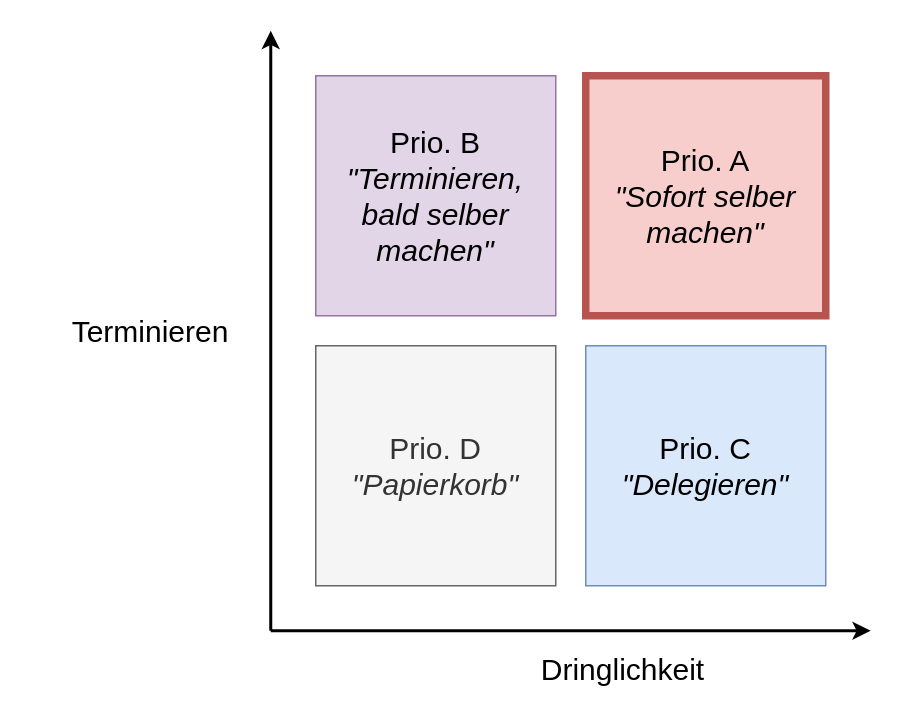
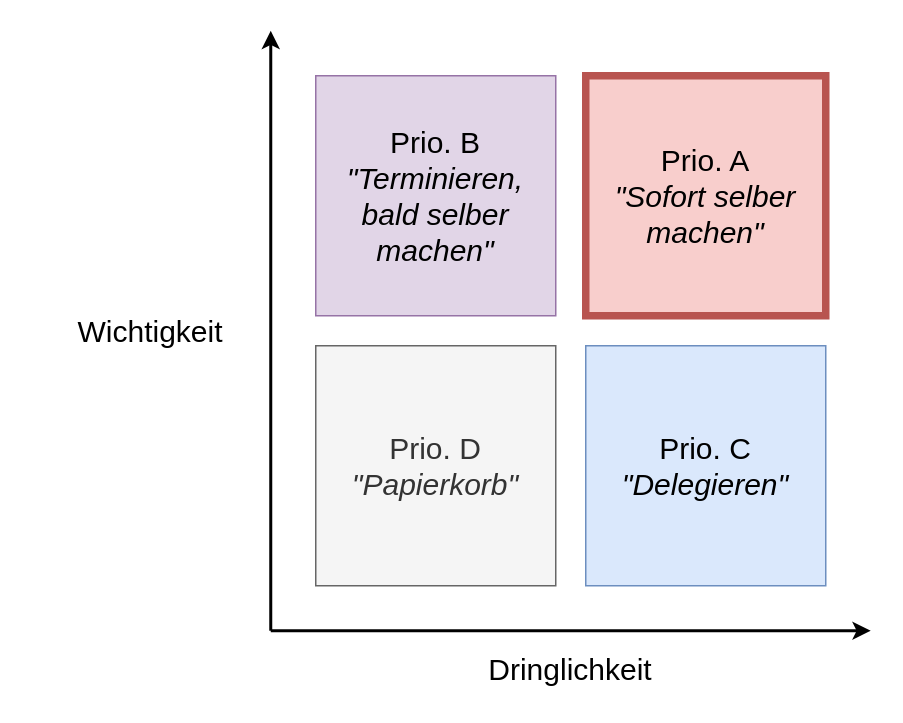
(151, 331) -> (151, 331)
(623, 668) -> (571, 668)
